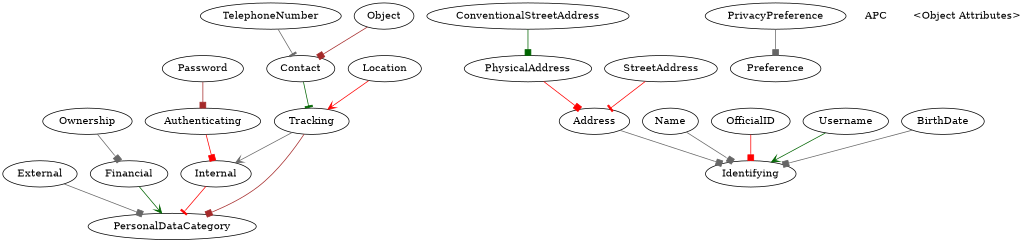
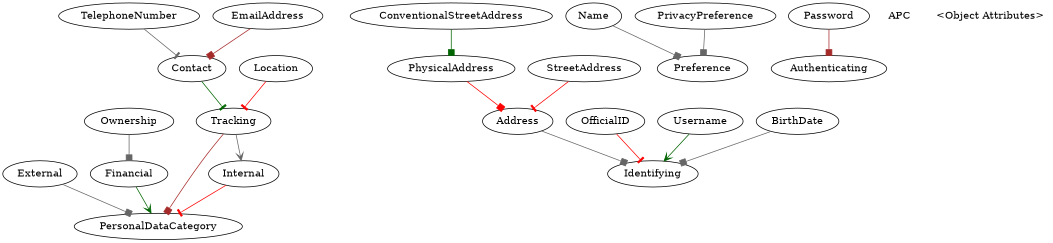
(384, 16) -> (268, 16)
(351, 93) -> (256, 94)
(209, 144) -> none
(751, 144) -> (628, 146)
(706, 145) -> (643, 40)
